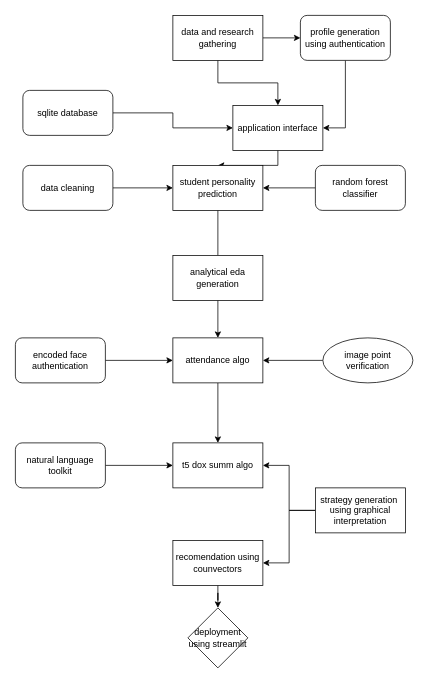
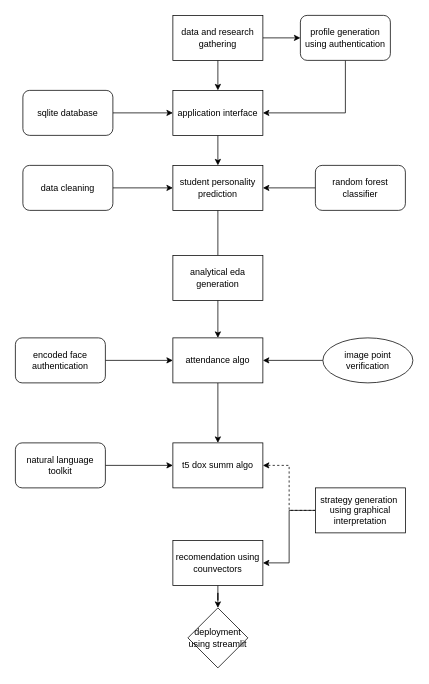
(278, 128) -> (218, 113)
(289, 476) -> (289, 476)
